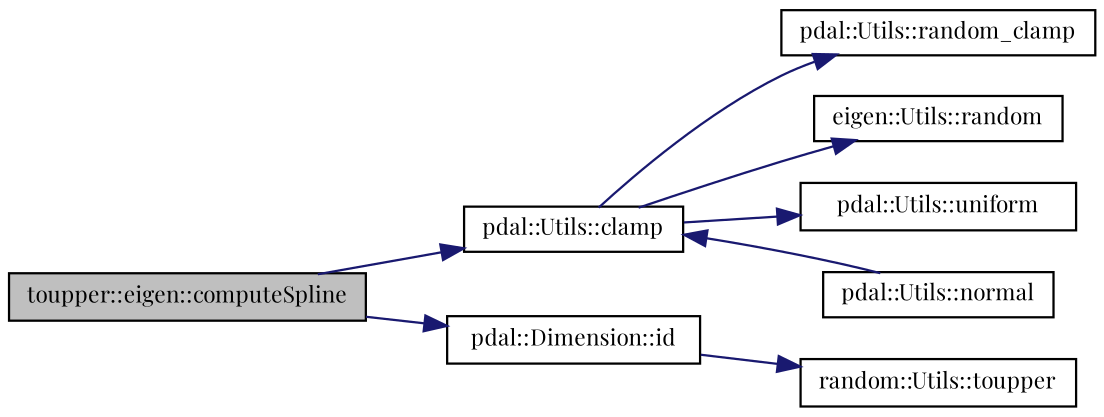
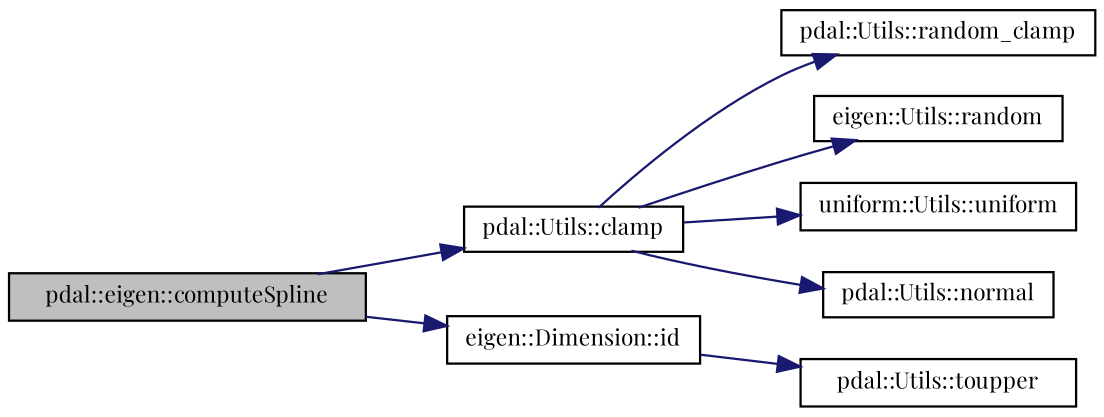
(938, 207) -> (938, 207)
(794, 254) -> (715, 269)
(187, 297) -> (187, 297)
(574, 340) -> (574, 340)
(938, 383) -> (938, 383)
